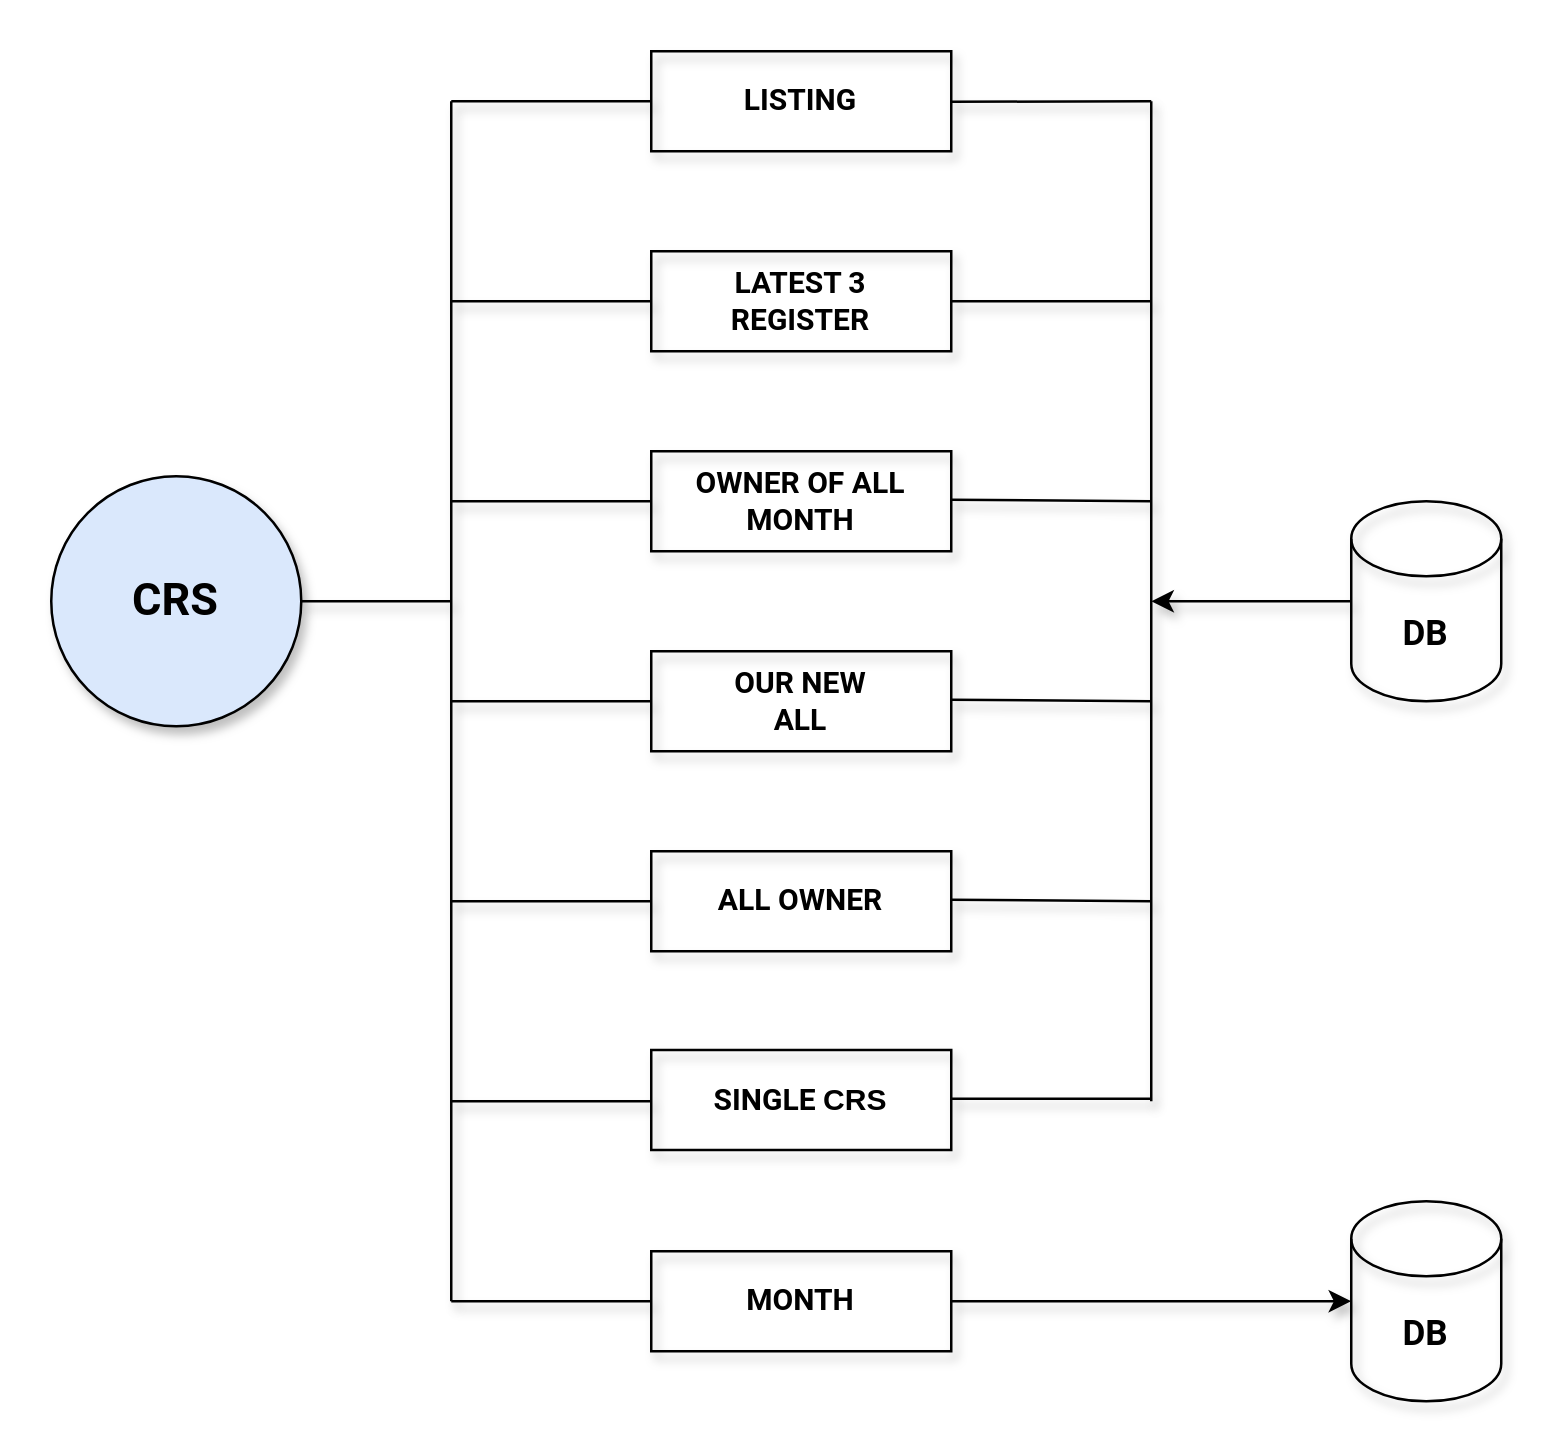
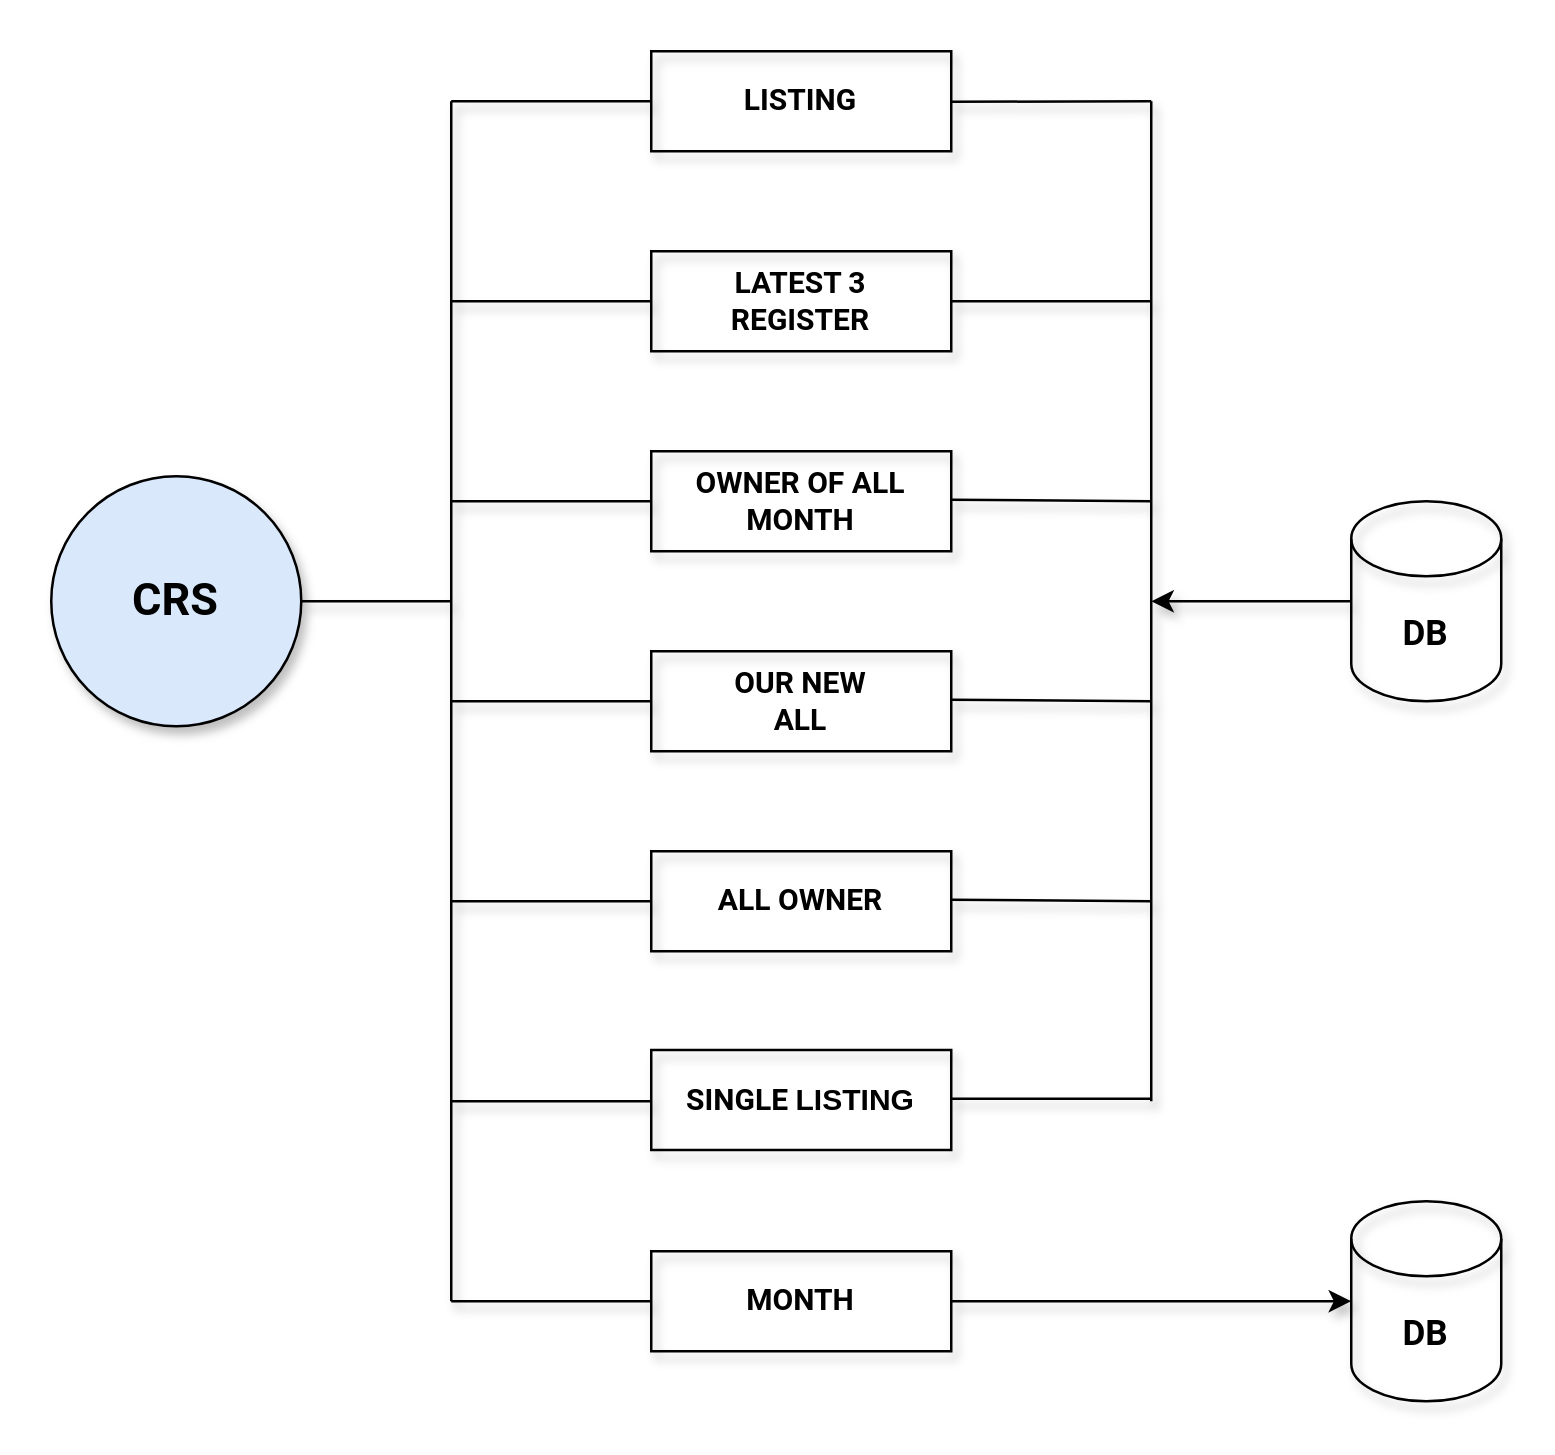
(801, 1101) -> (801, 1101)
